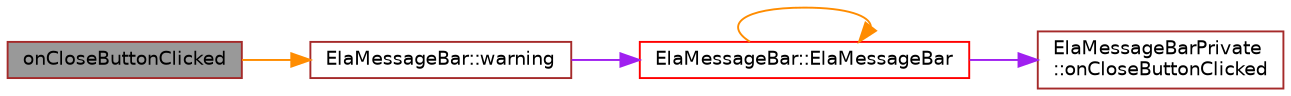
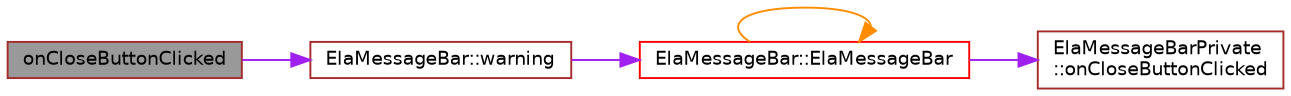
(267, 60) -> (267, 60)
